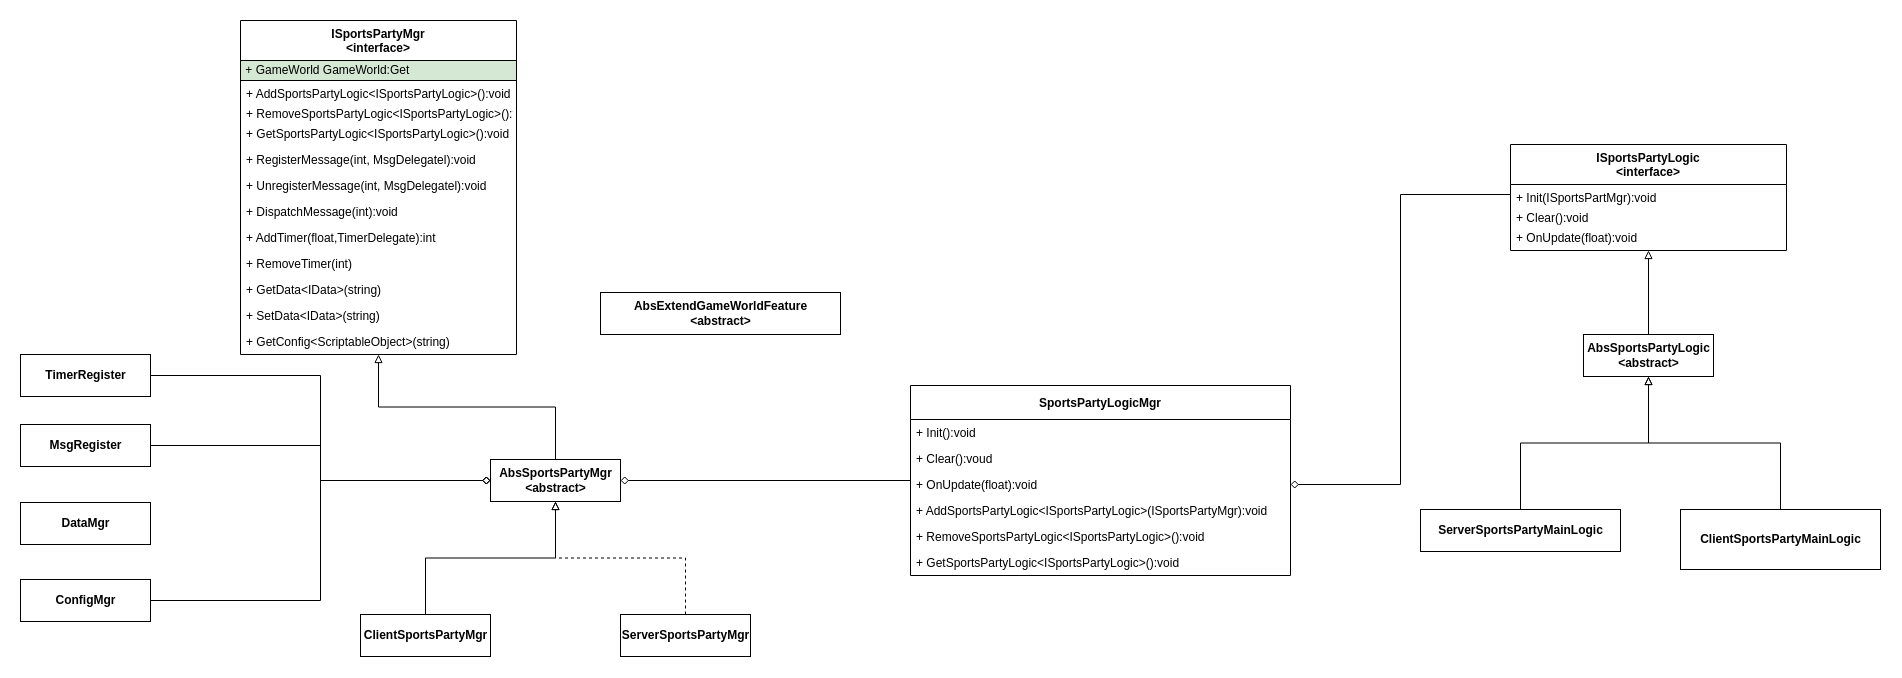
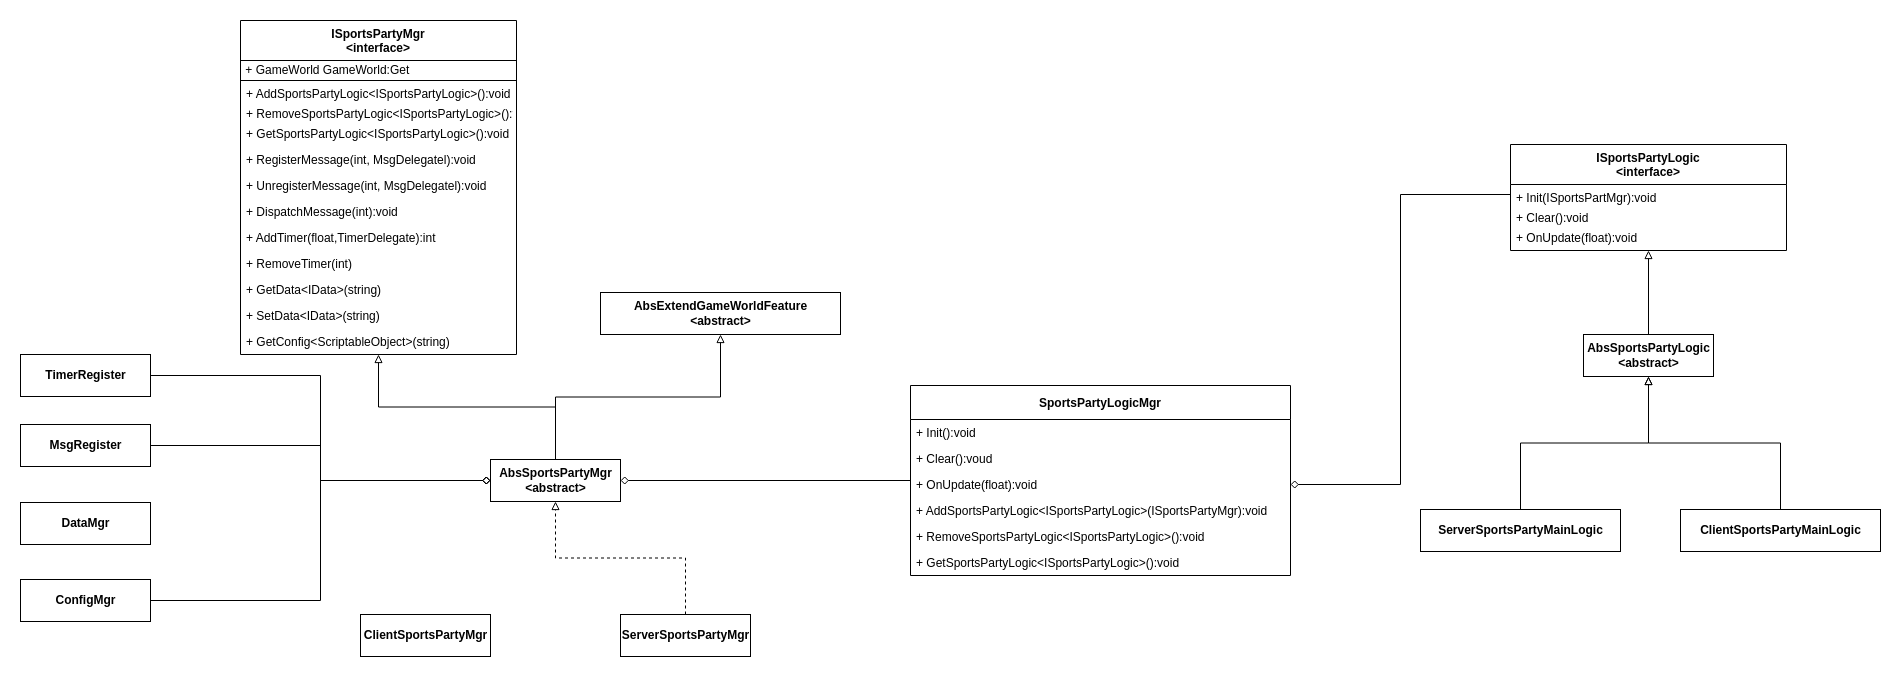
(379, 71) -> (379, 71)
none -> (661, 397)
(1781, 540) -> (1781, 531)
(461, 558) -> none
